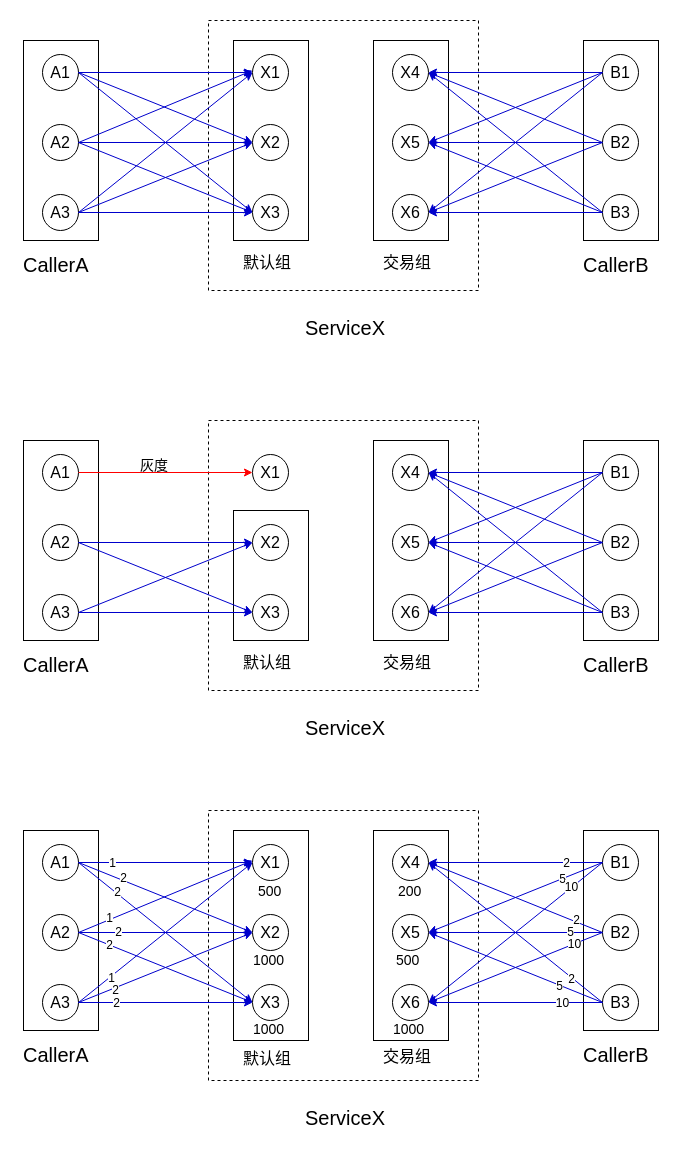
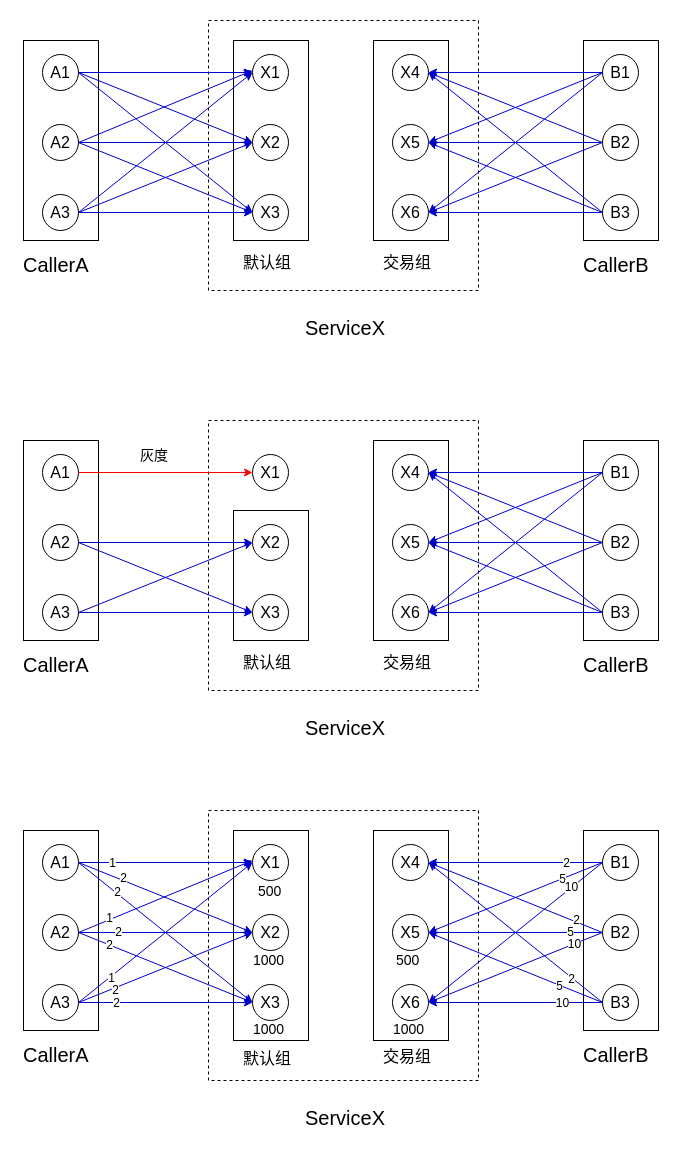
(159, 465) -> (159, 455)
(417, 891) -> none
